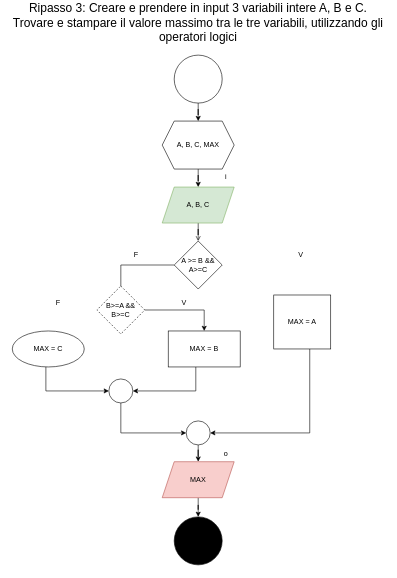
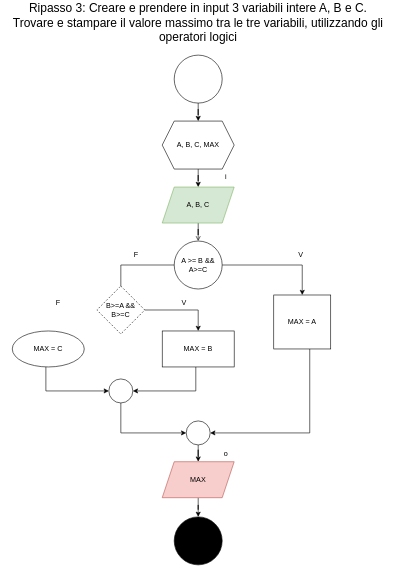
(198, 265) -> (198, 265)
none -> (302, 289)
(204, 349) -> (198, 349)
